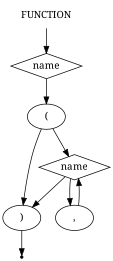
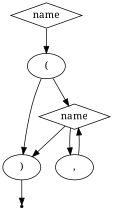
(46, 15) -> none
